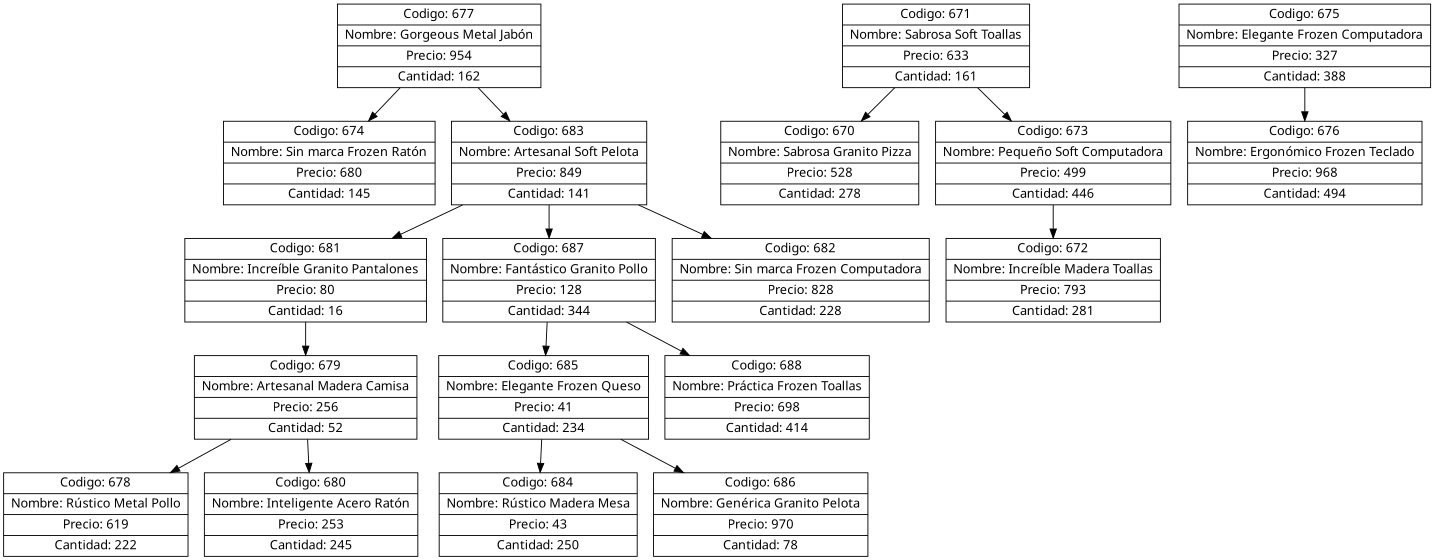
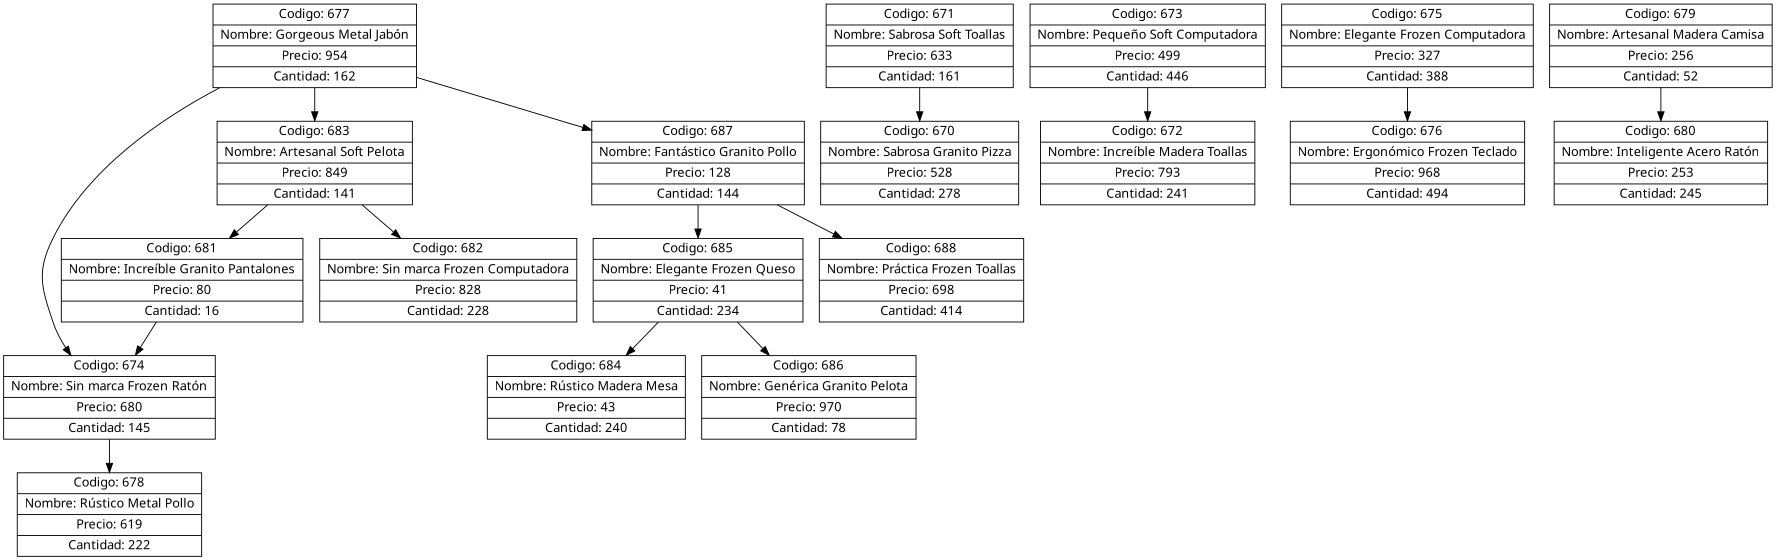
(991, 101) -> none
(549, 217) -> (500, 102)
(549, 311) -> (698, 194)
(1053, 311) -> (1148, 194)
(306, 334) -> (148, 335)
(205, 454) -> (109, 451)
(538, 545) -> (586, 428)
